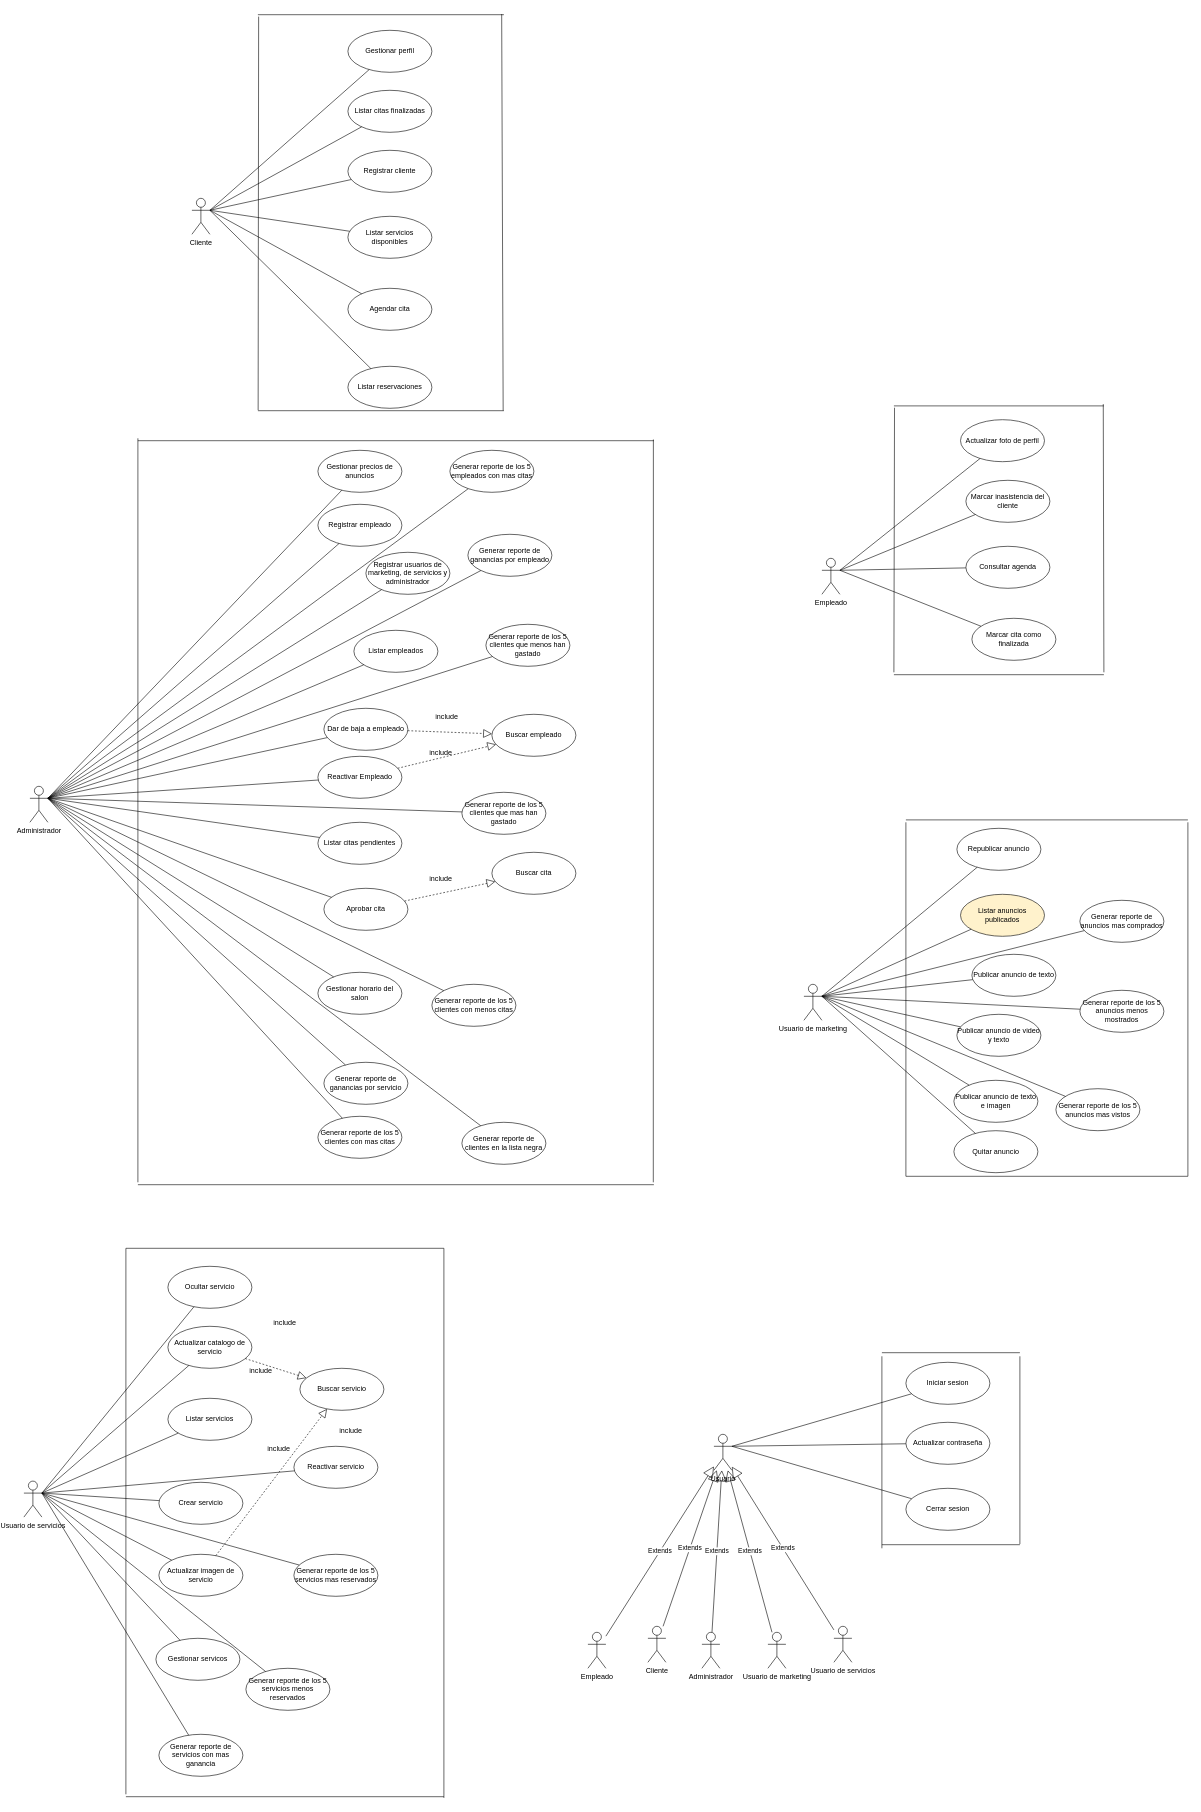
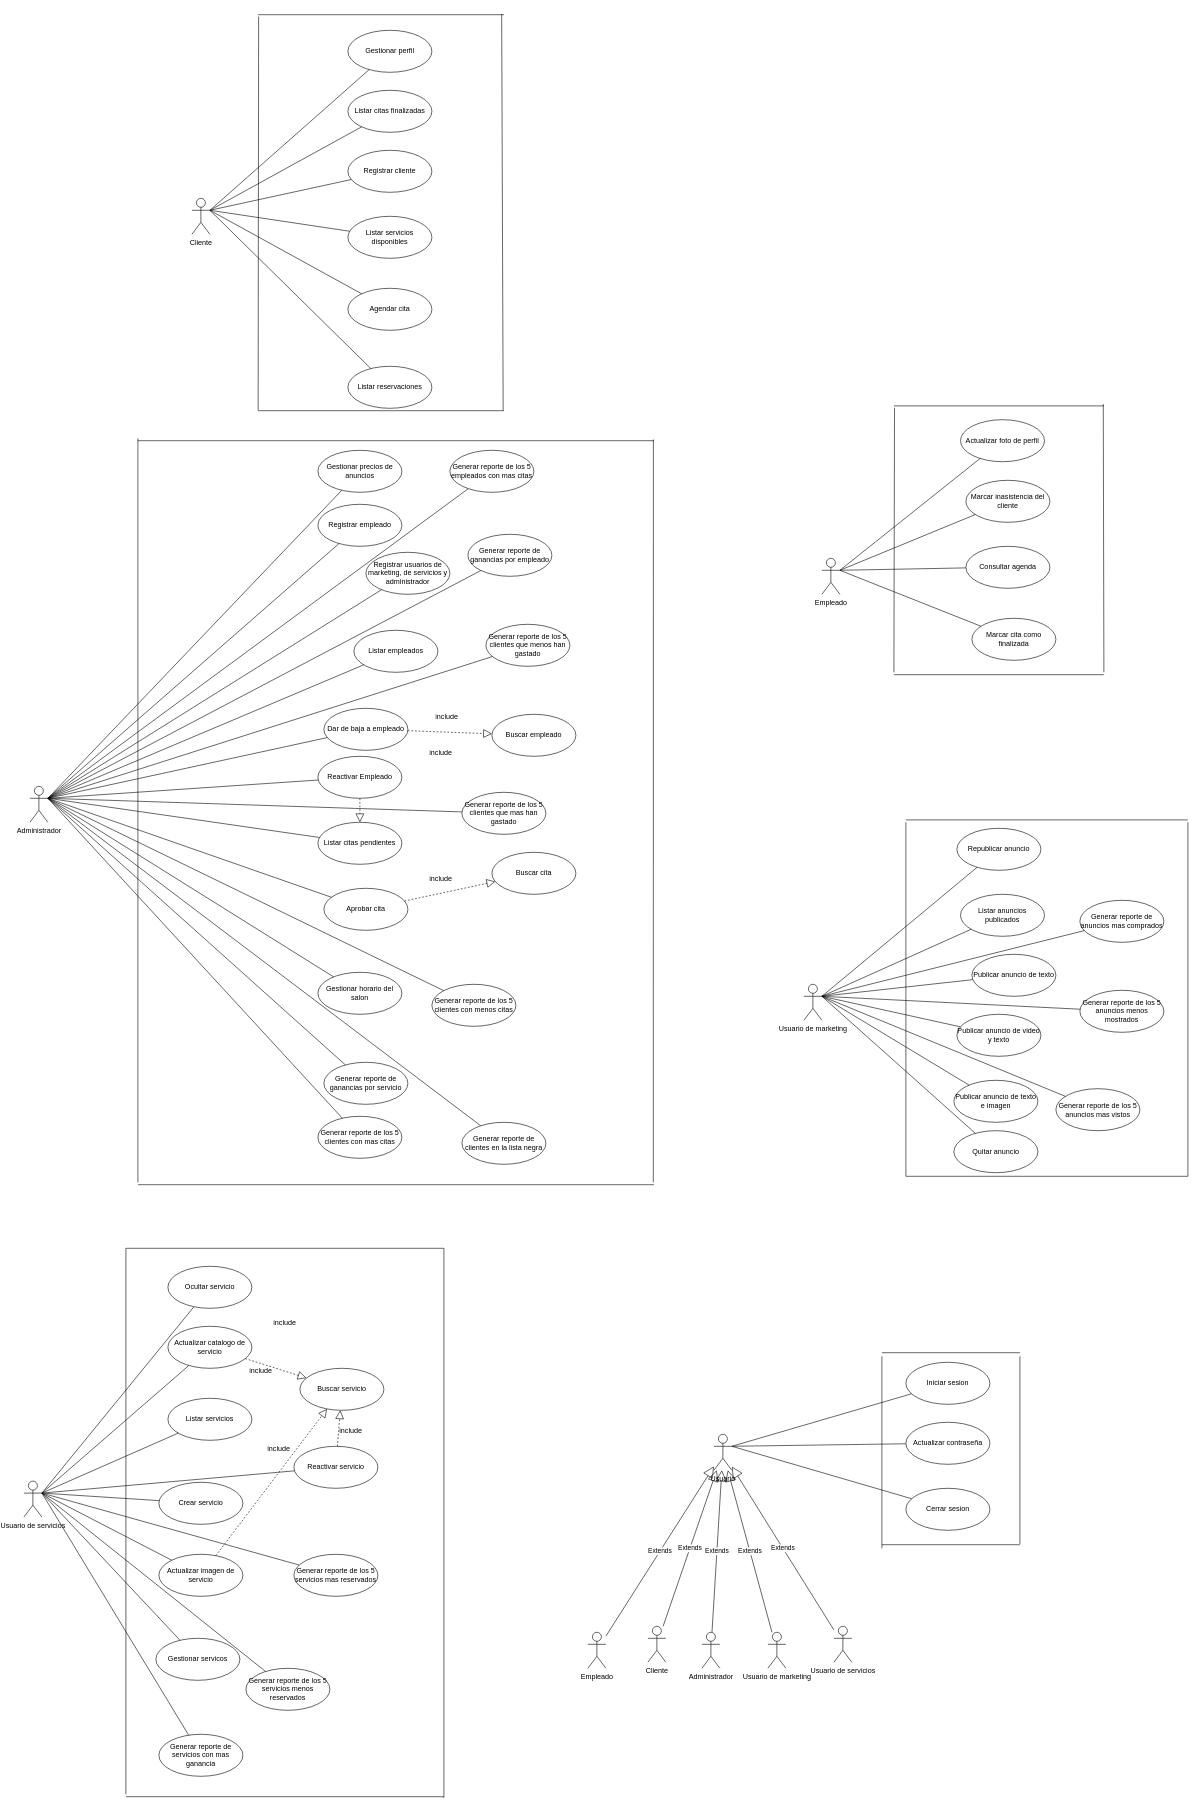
(443, 757) -> (360, 806)
(1002, 915) -> (1002, 915)
none -> (338, 1433)
